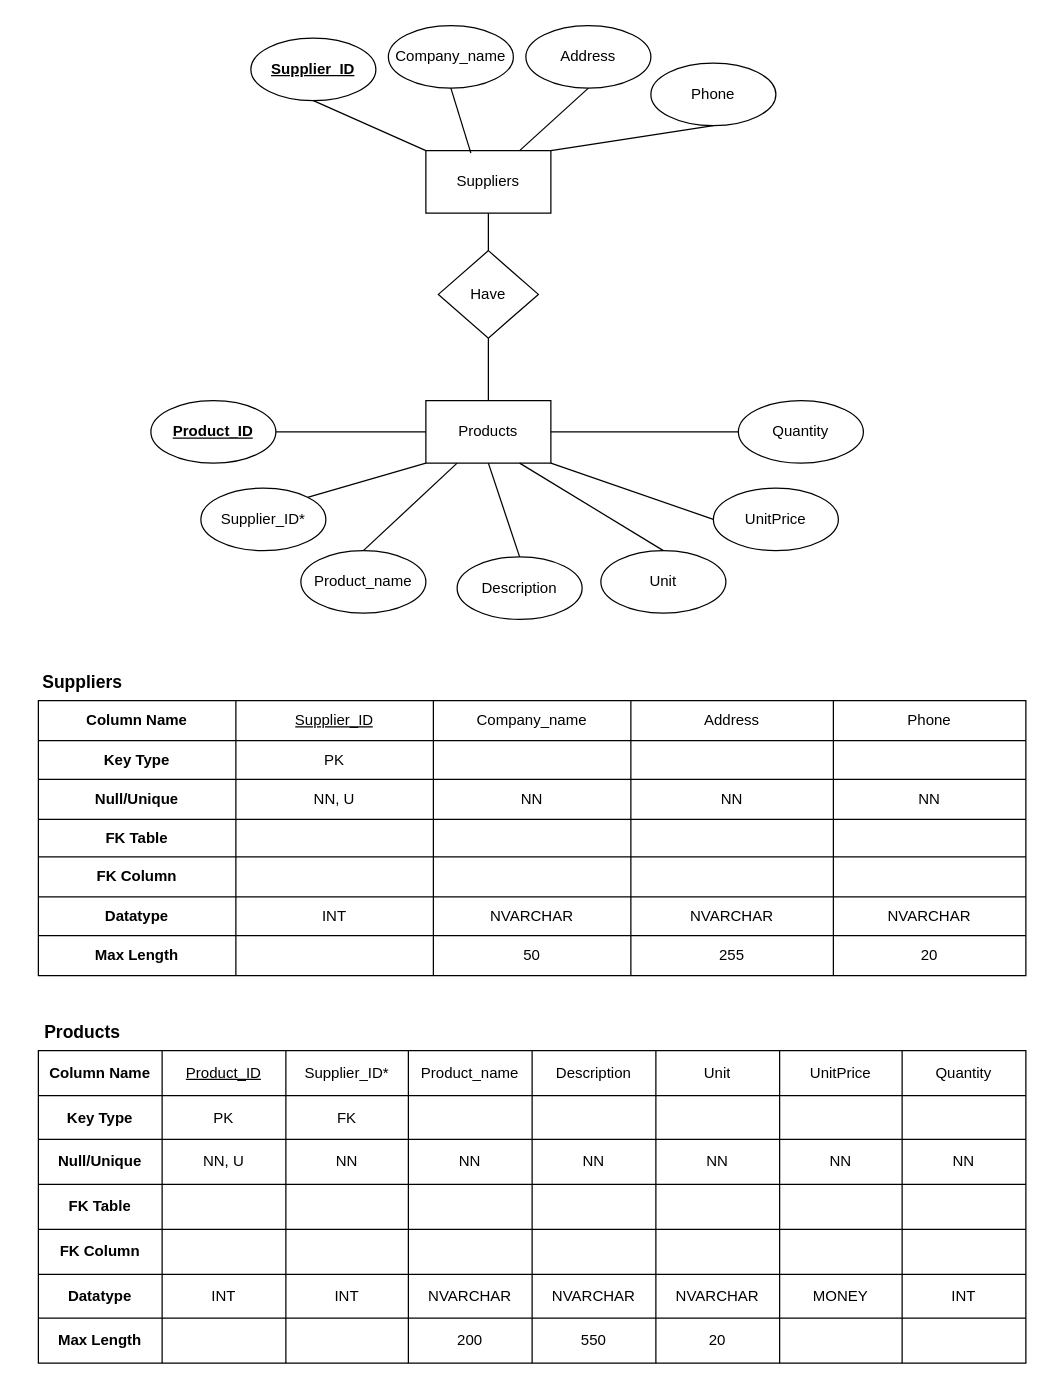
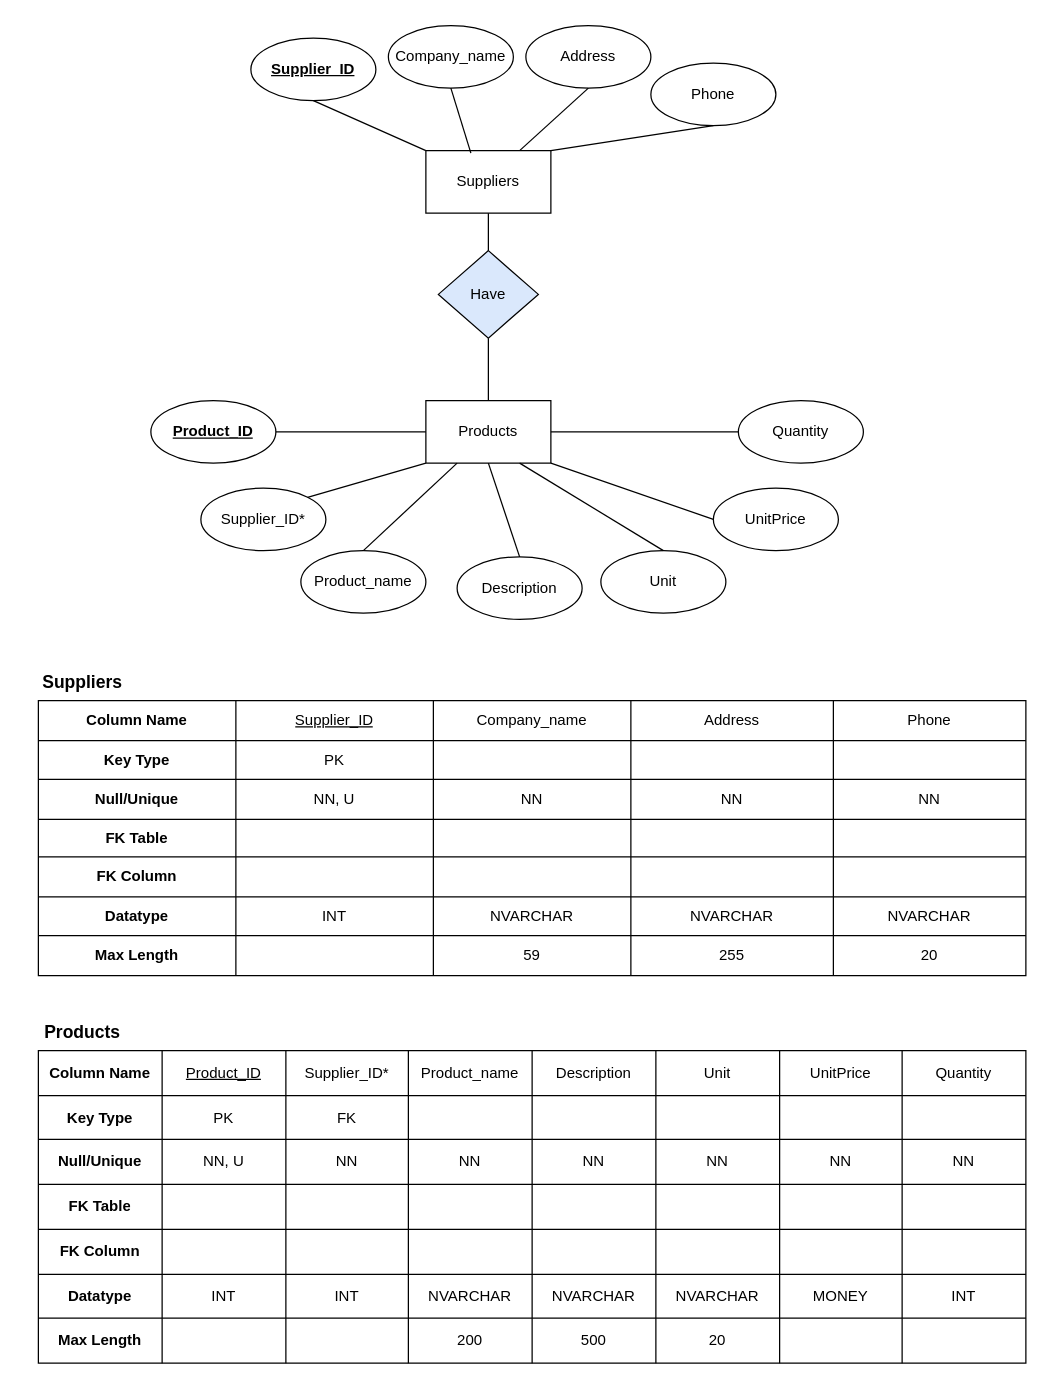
(488, 294) -> (488, 294)
(532, 956) -> (532, 956)
(594, 1341) -> (594, 1341)
